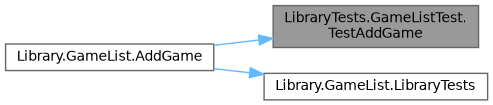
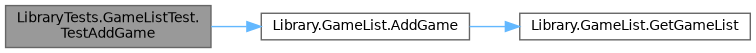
(236, 43) -> (229, 27)
(376, 87) -> (635, 27)
